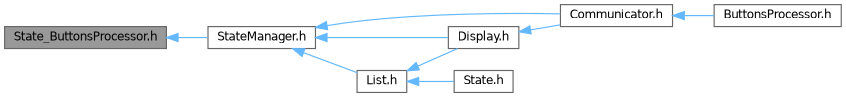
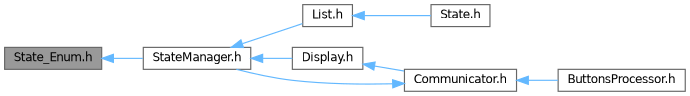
(443, 15) -> (314, 82)
(86, 38) -> (53, 58)
(438, 57) -> none
